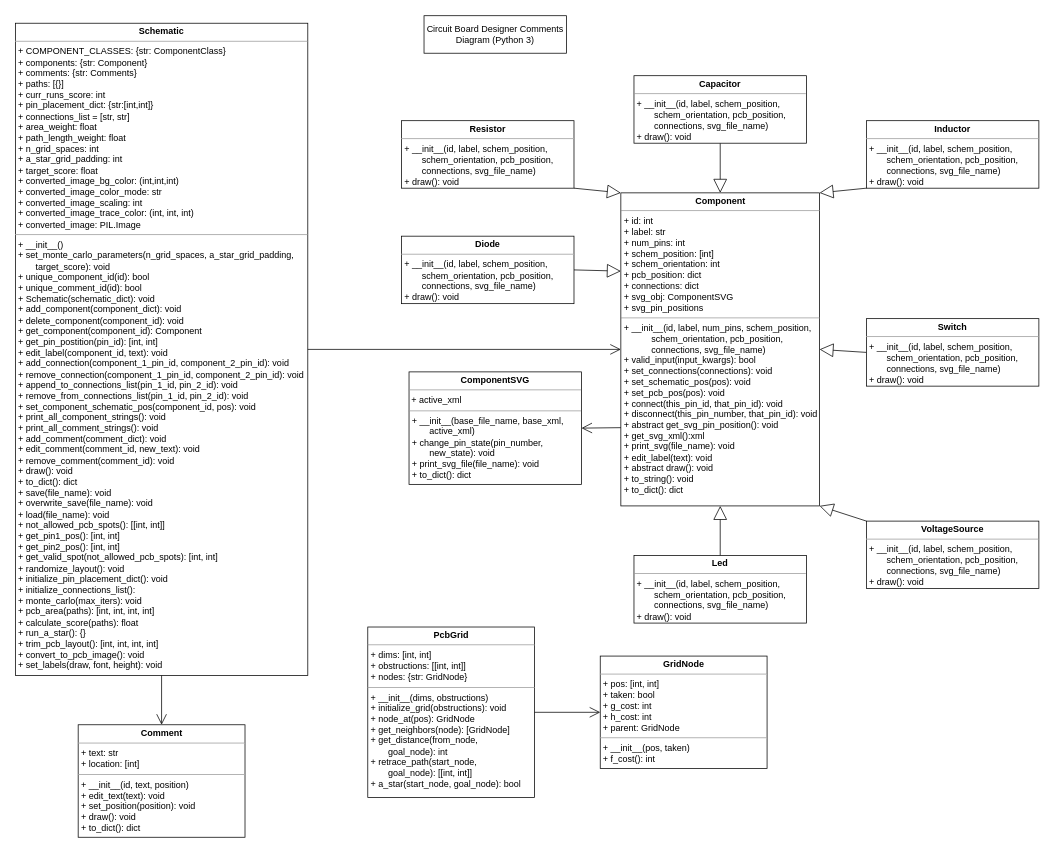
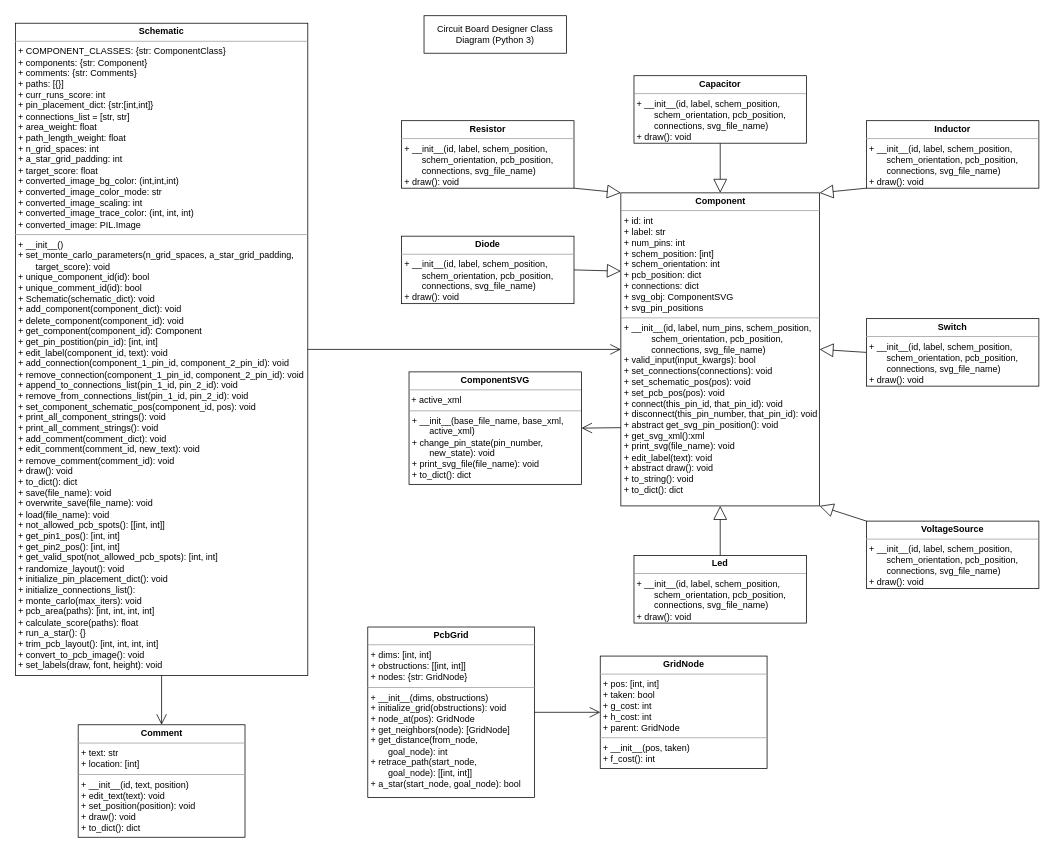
(495, 34) -> (495, 34)
